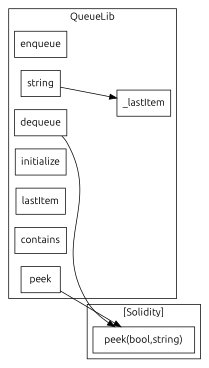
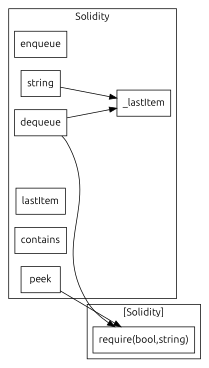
(93, 17) -> (93, 17)
none -> (88, 114)
(41, 162) -> none
(144, 340) -> (144, 340)
